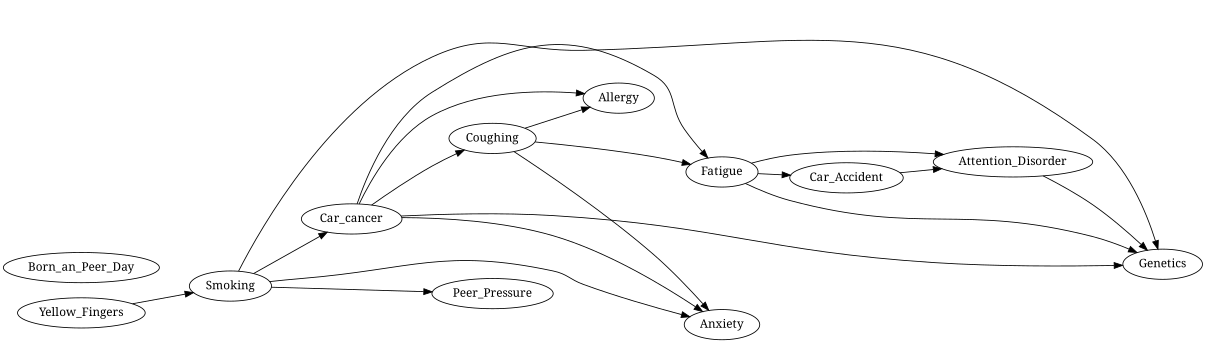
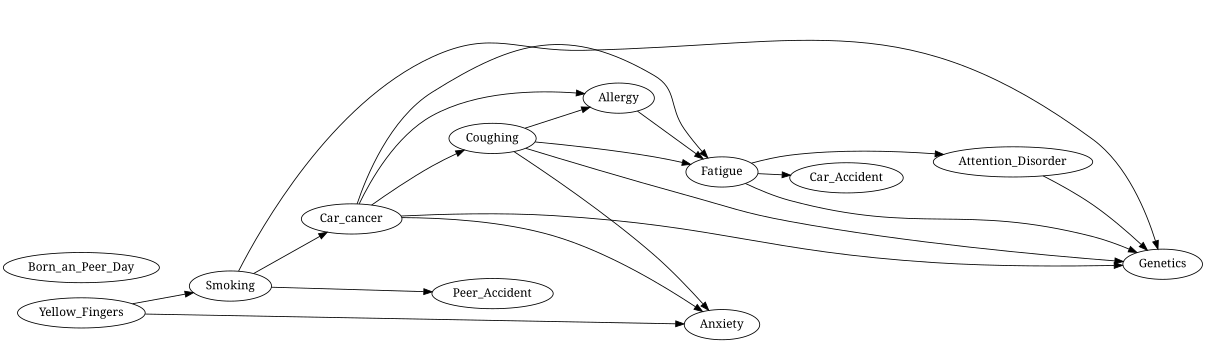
none -> (667, 132)
(917, 171) -> none
none -> (816, 226)
(479, 261) -> (410, 319)
(493, 294) -> (493, 294)
